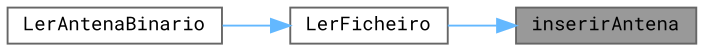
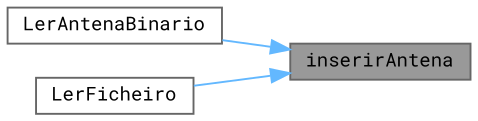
(247, 26) -> (247, 43)
